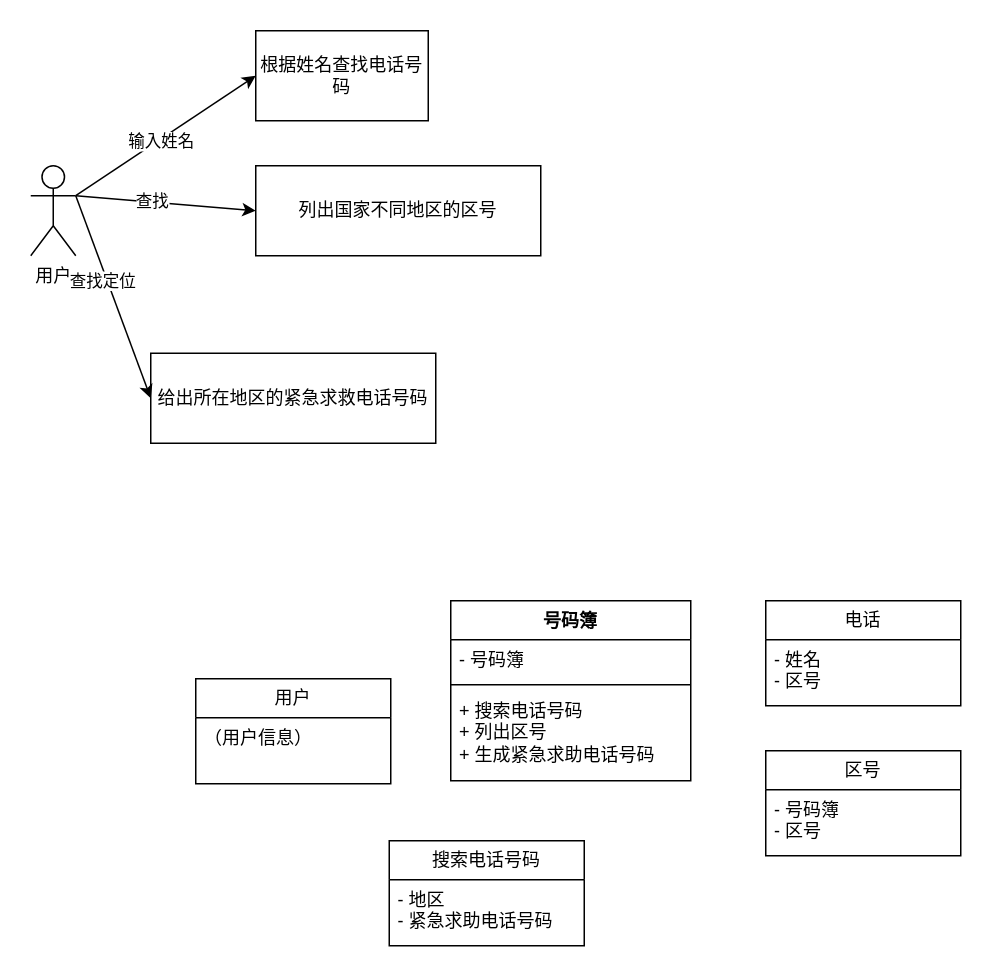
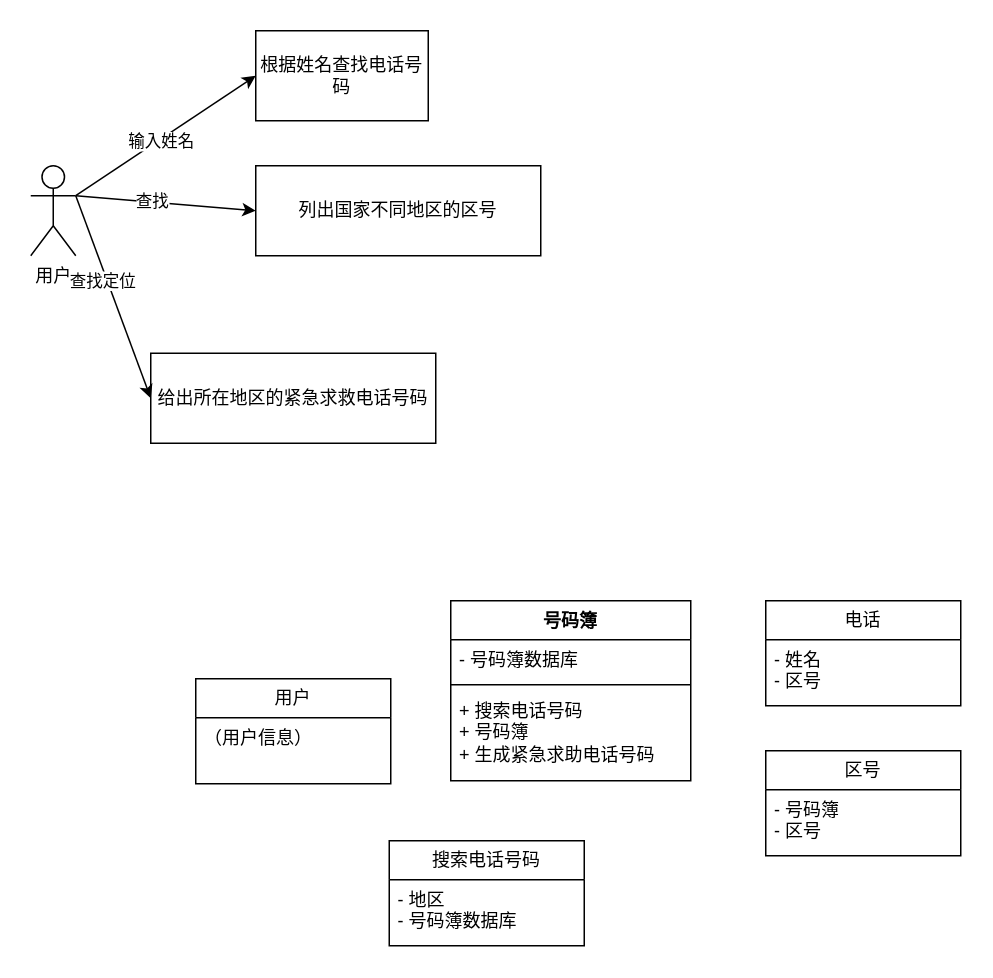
(494, 661) -> (521, 661)
(557, 734) -> (557, 734)
(480, 912) -> (462, 912)
